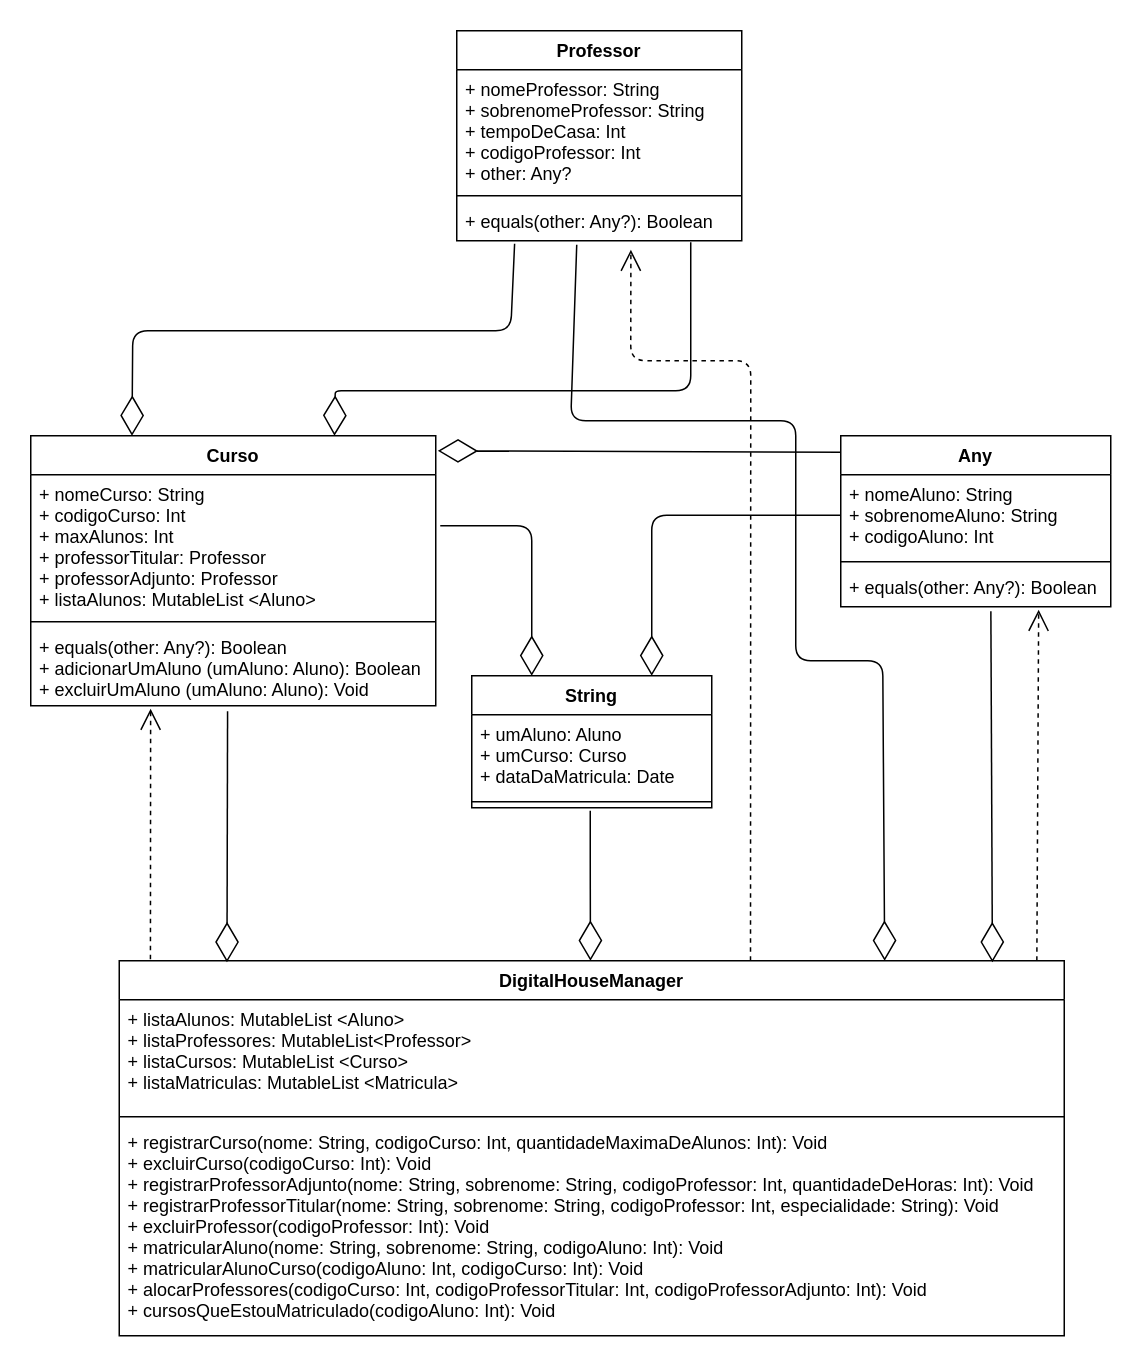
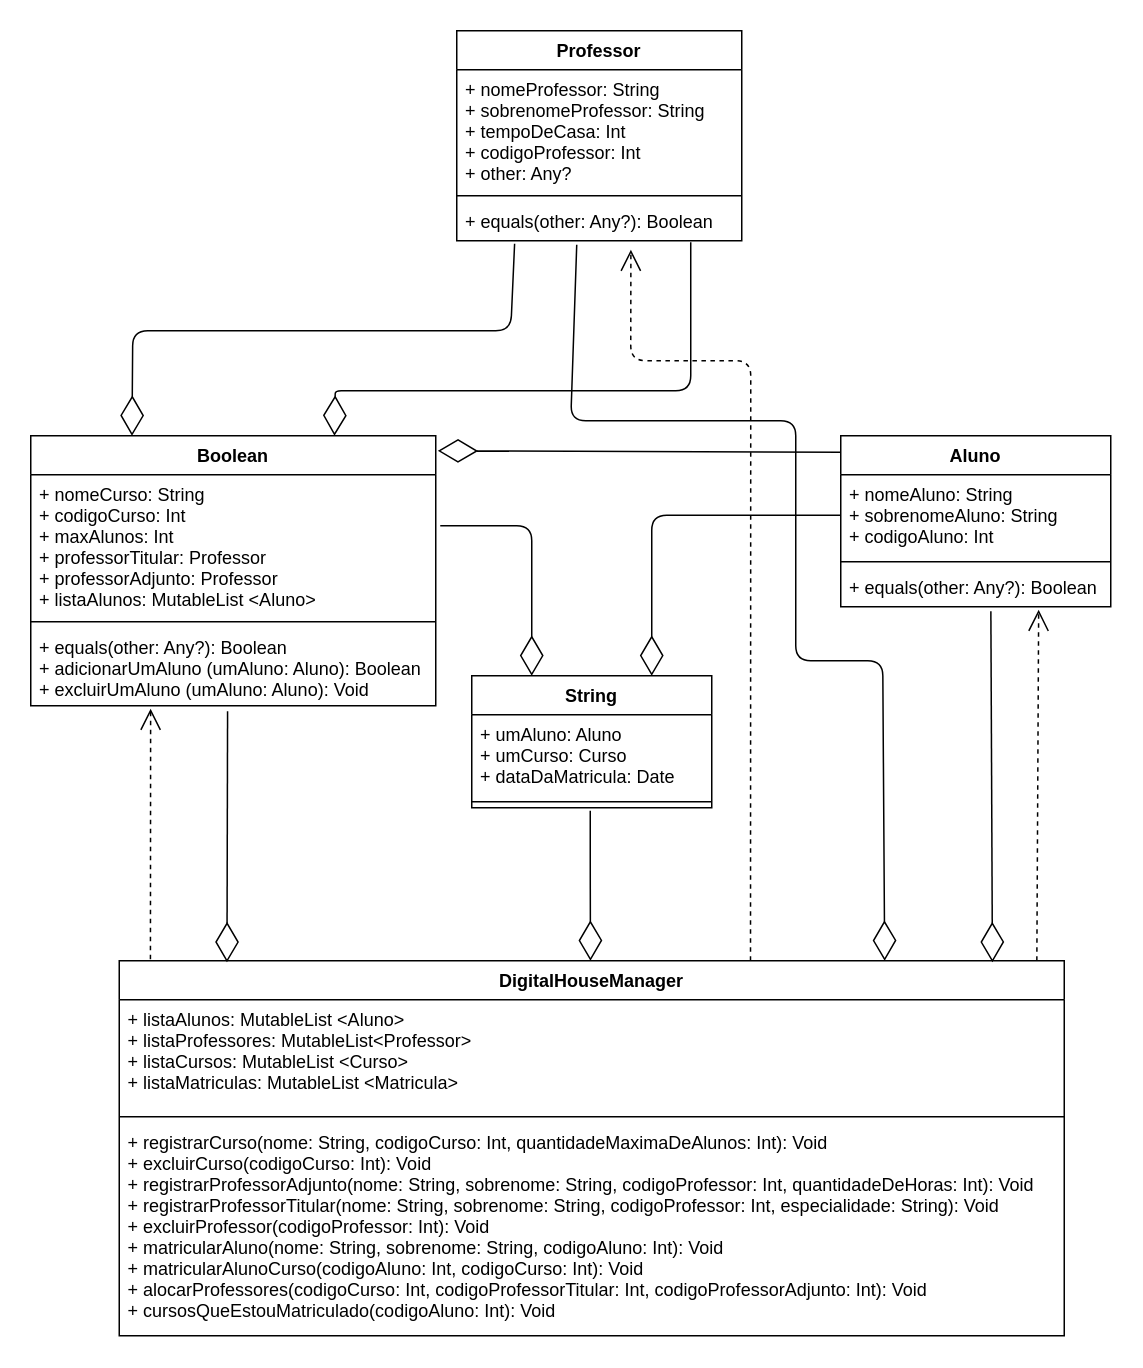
(233, 456) -> (233, 456)
(975, 456) -> (975, 456)
